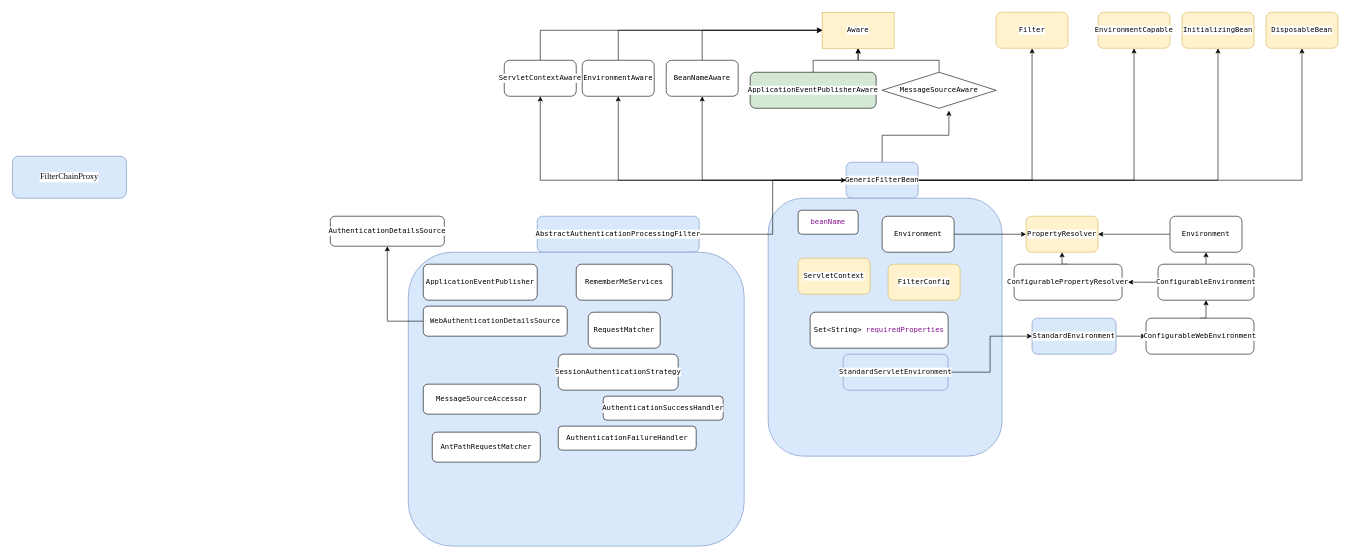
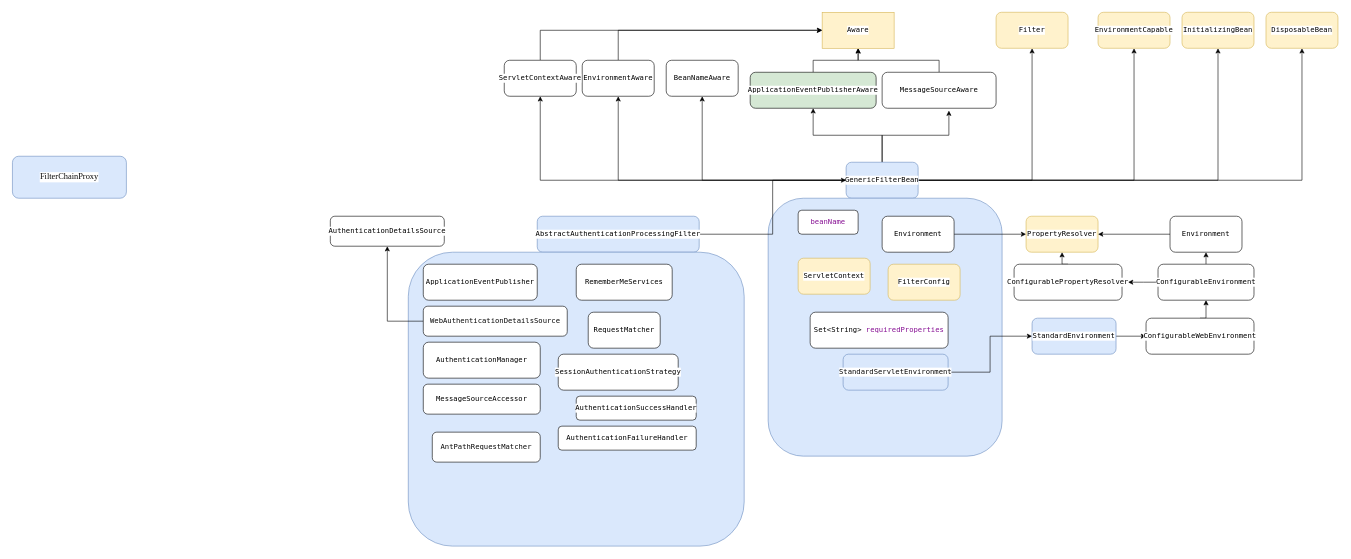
(702, 46) -> none
(939, 90) -> (939, 90)
none -> (813, 113)
none -> (482, 360)
(663, 408) -> (636, 408)
